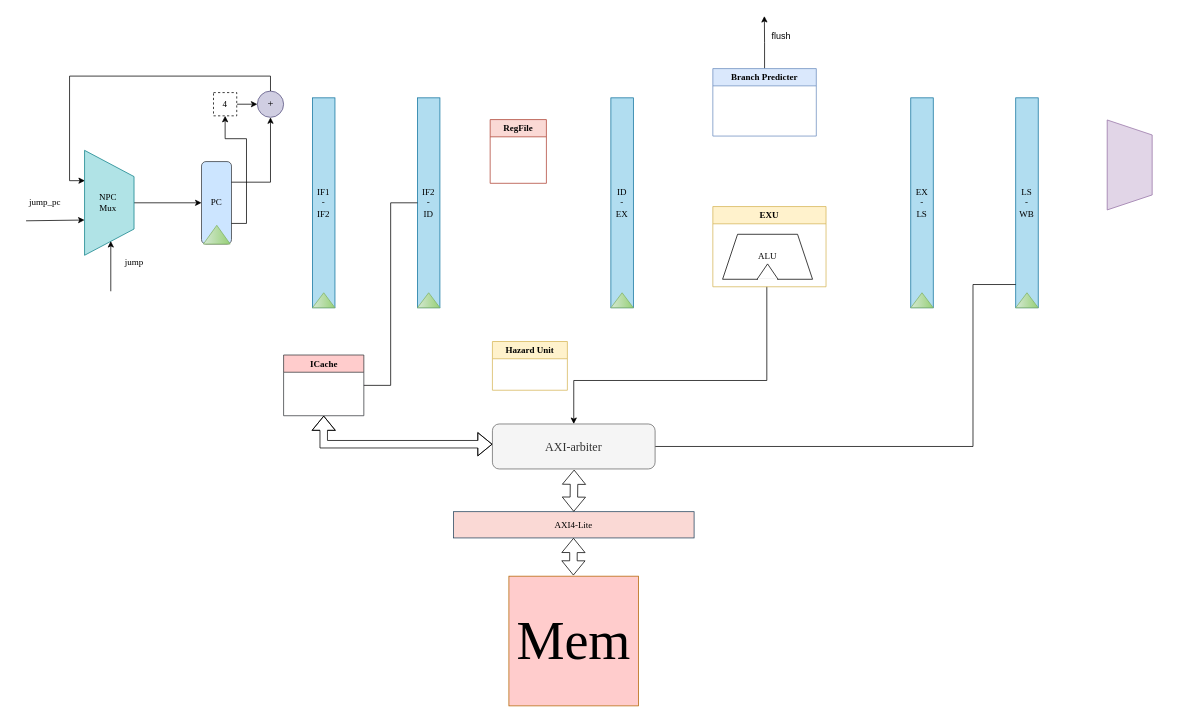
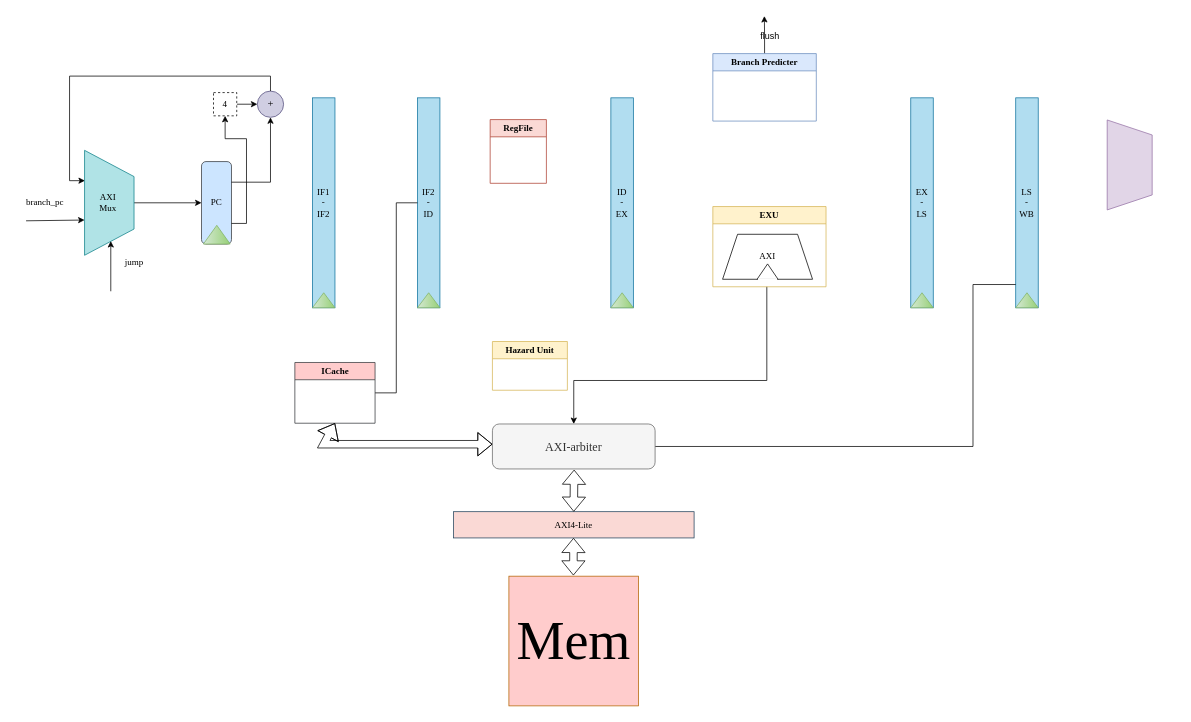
(781, 36) -> (770, 36)
(765, 102) -> (765, 87)
(45, 203) -> (45, 203)
(108, 203) -> (108, 203)
(768, 257) -> (768, 257)
(324, 386) -> (335, 393)
